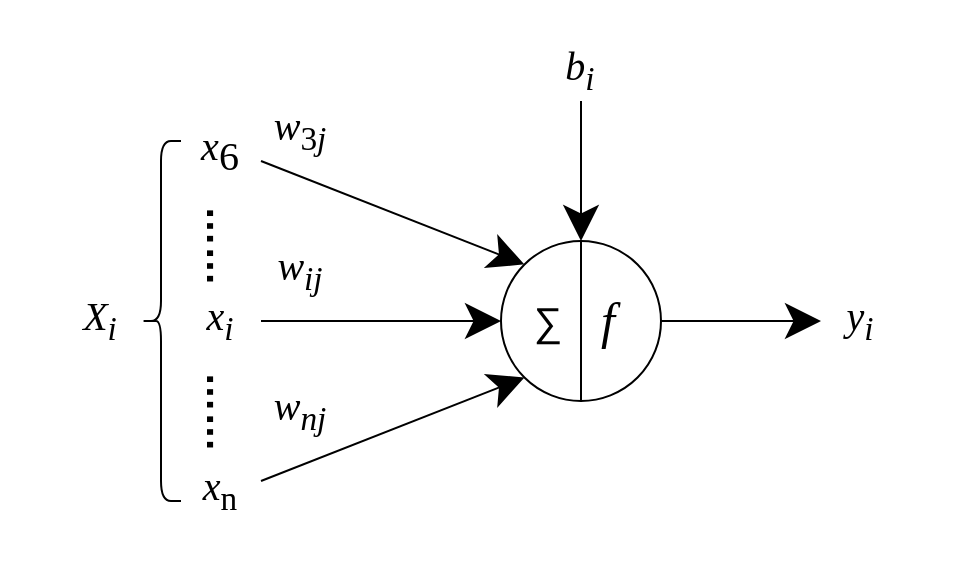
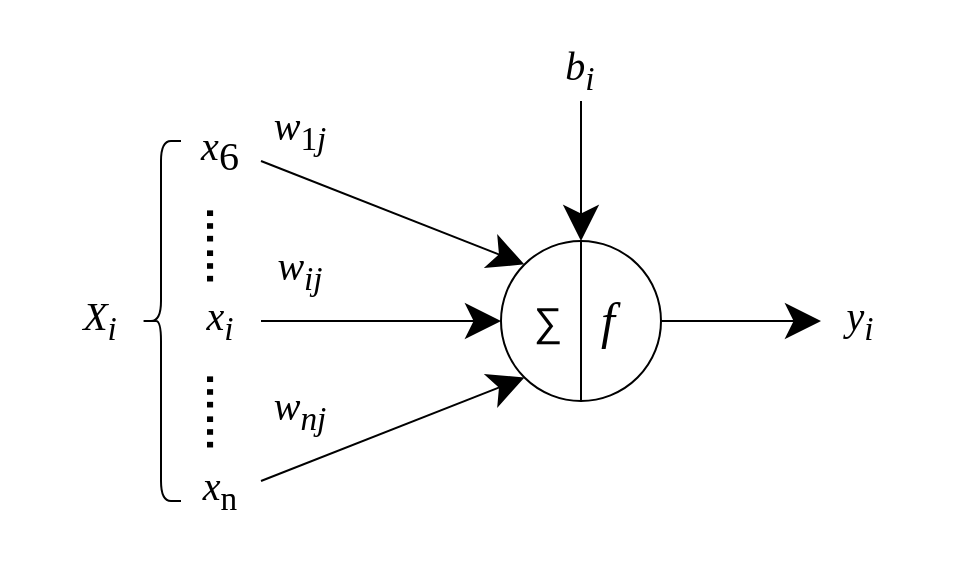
(301, 131) -> (301, 131)
